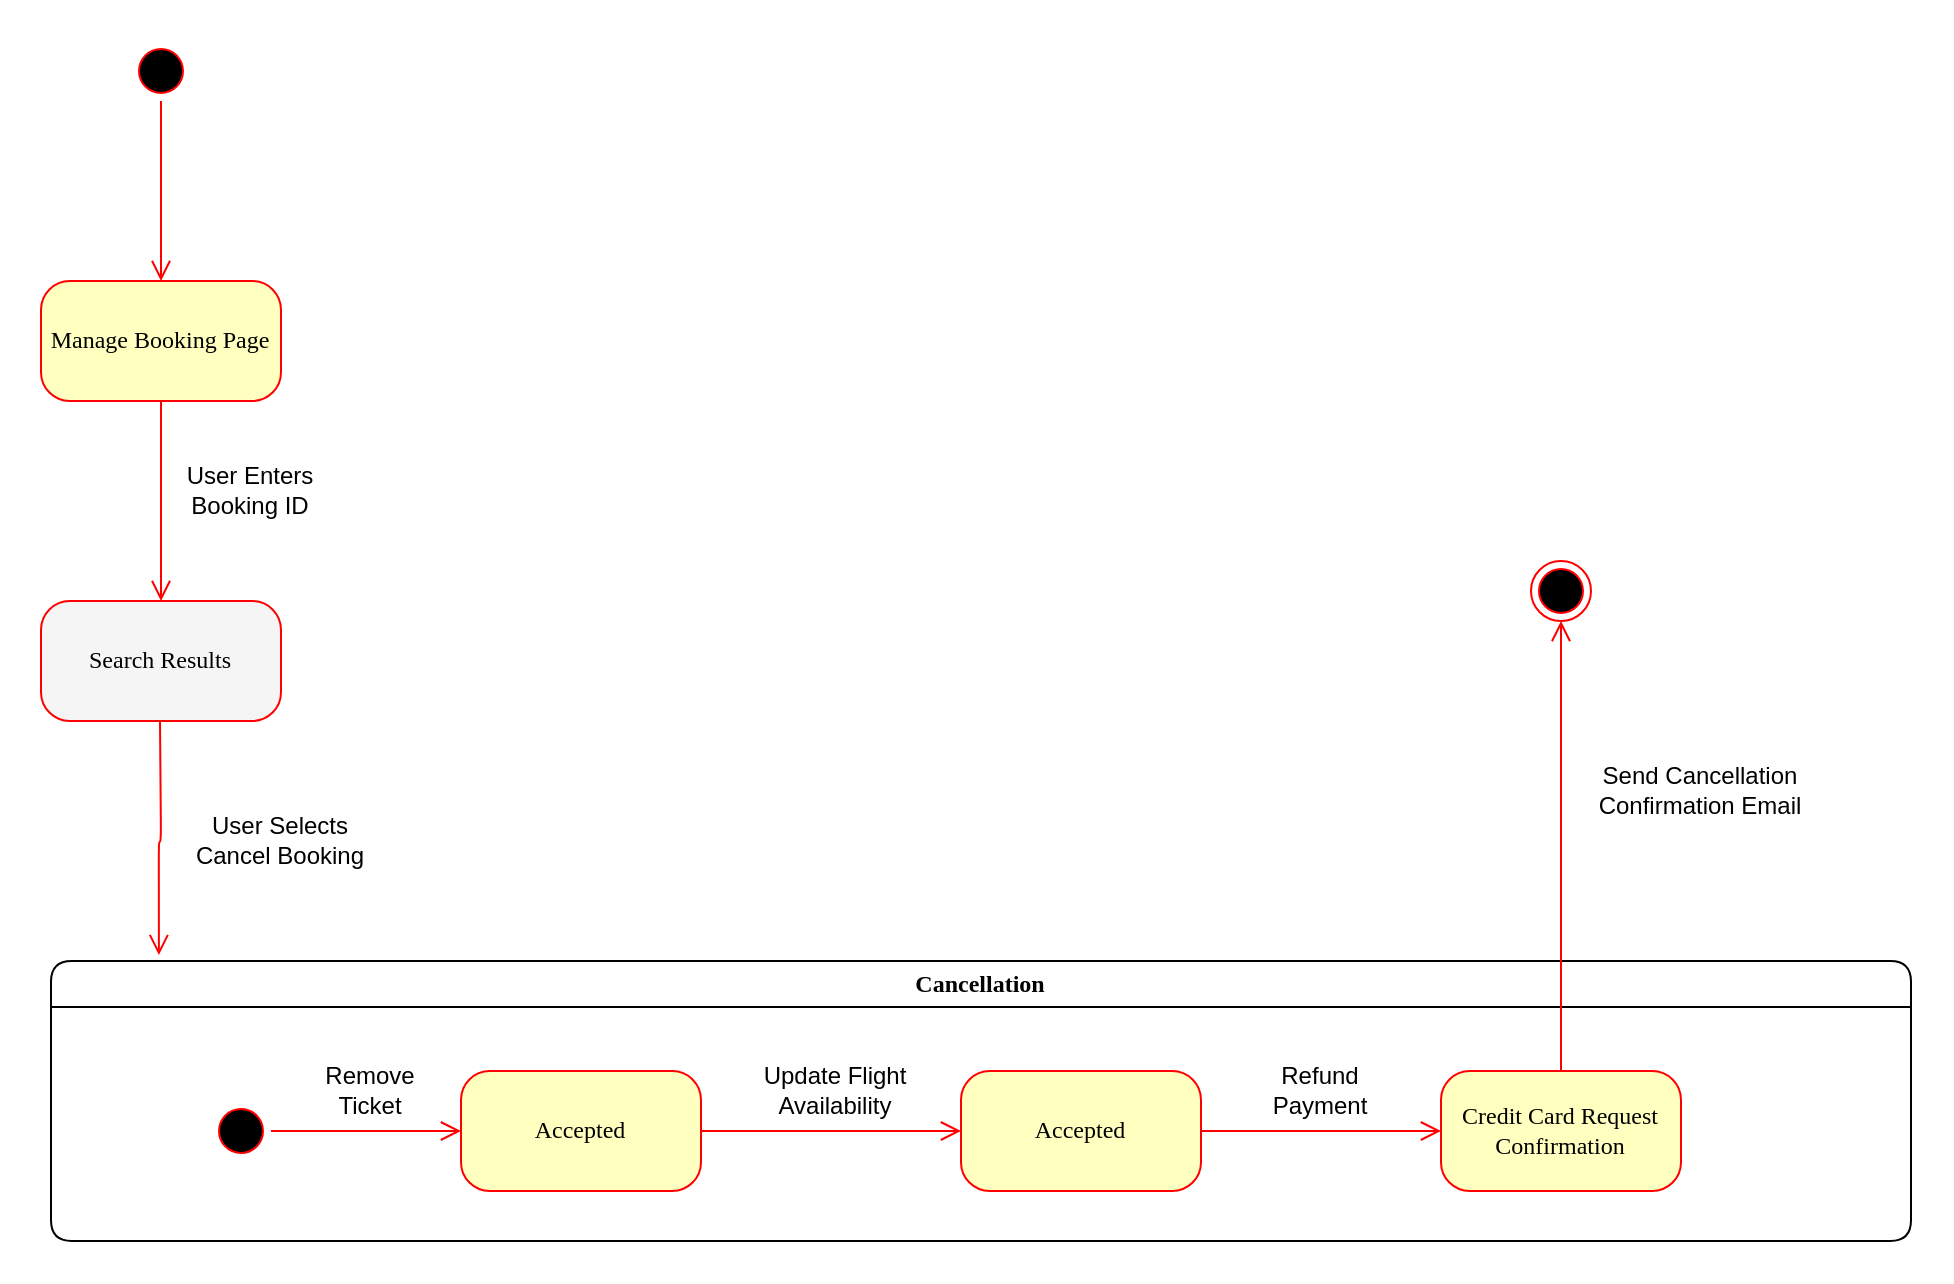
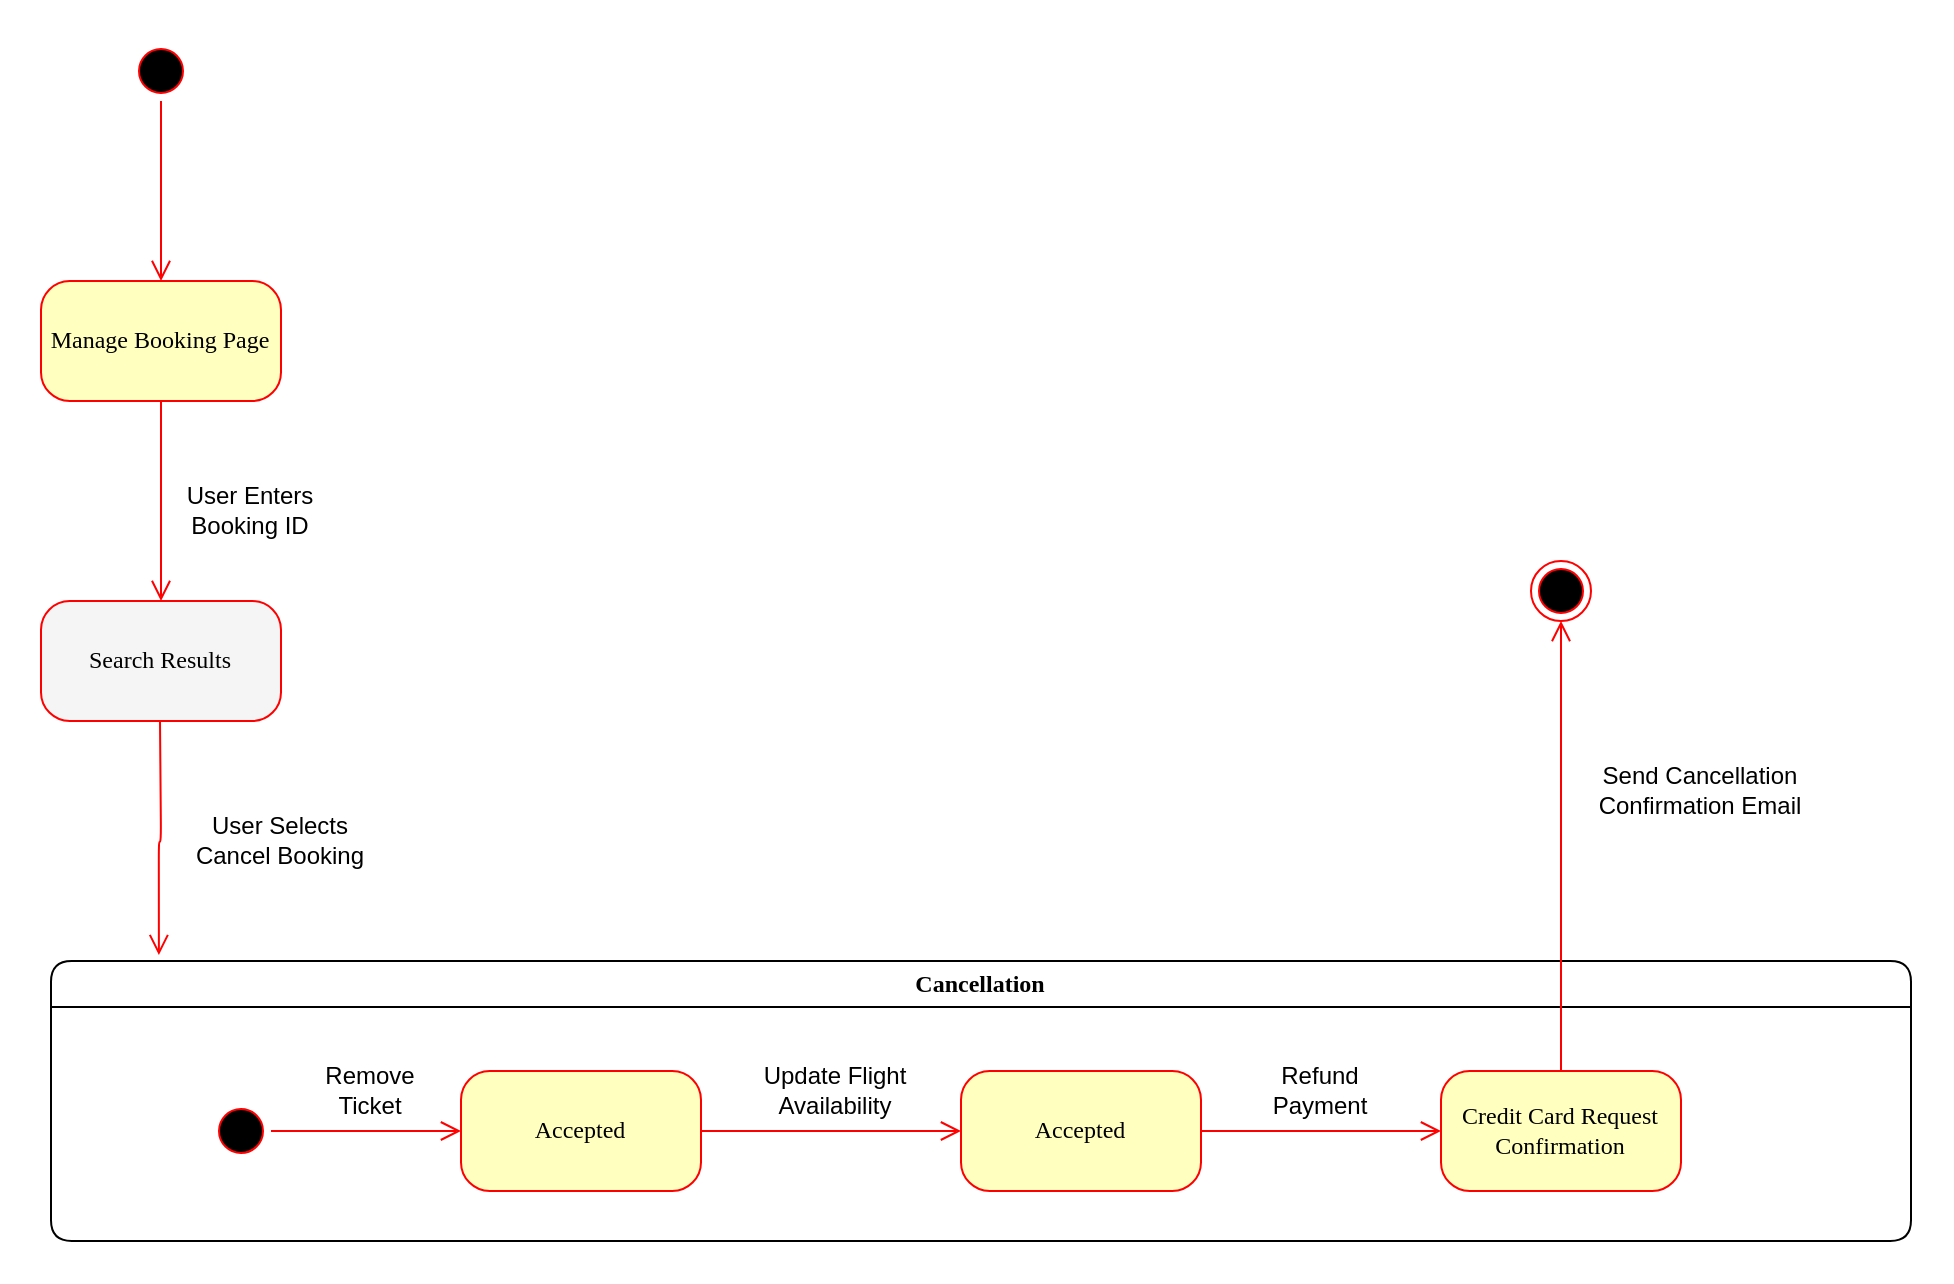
(251, 491) -> (251, 511)
